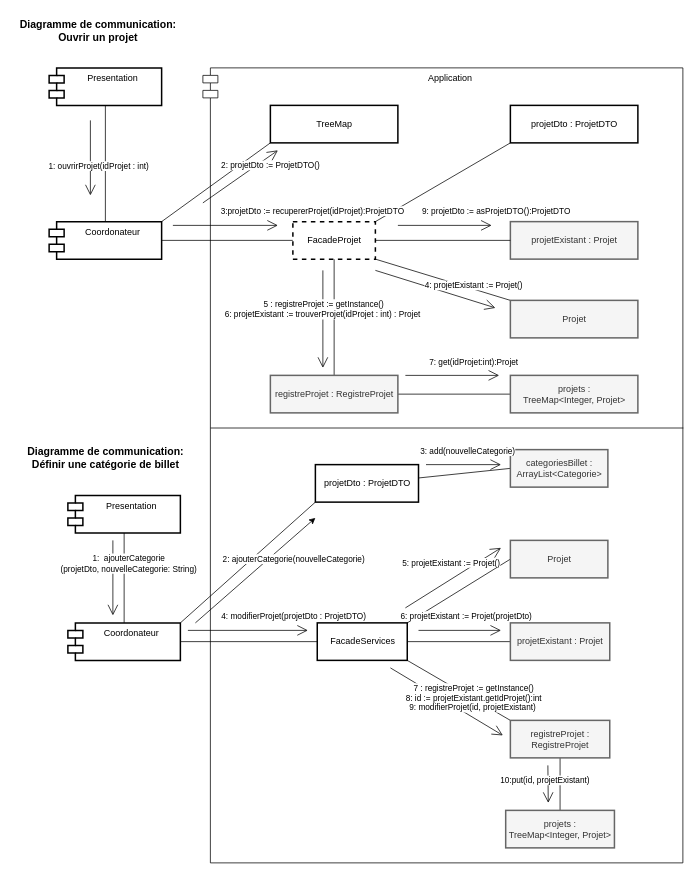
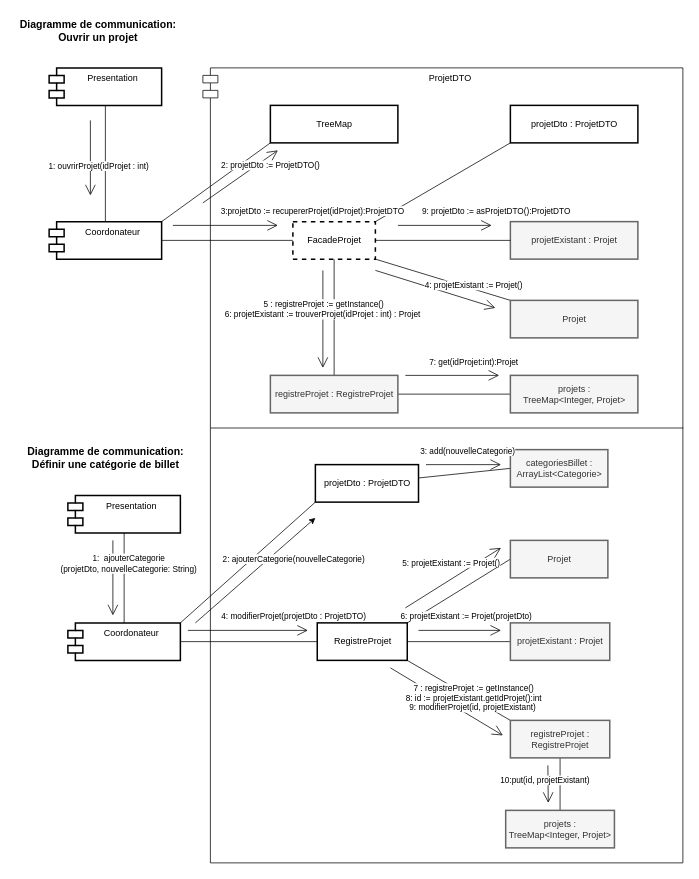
(450, 78) -> (450, 78)
(363, 642) -> (363, 642)
